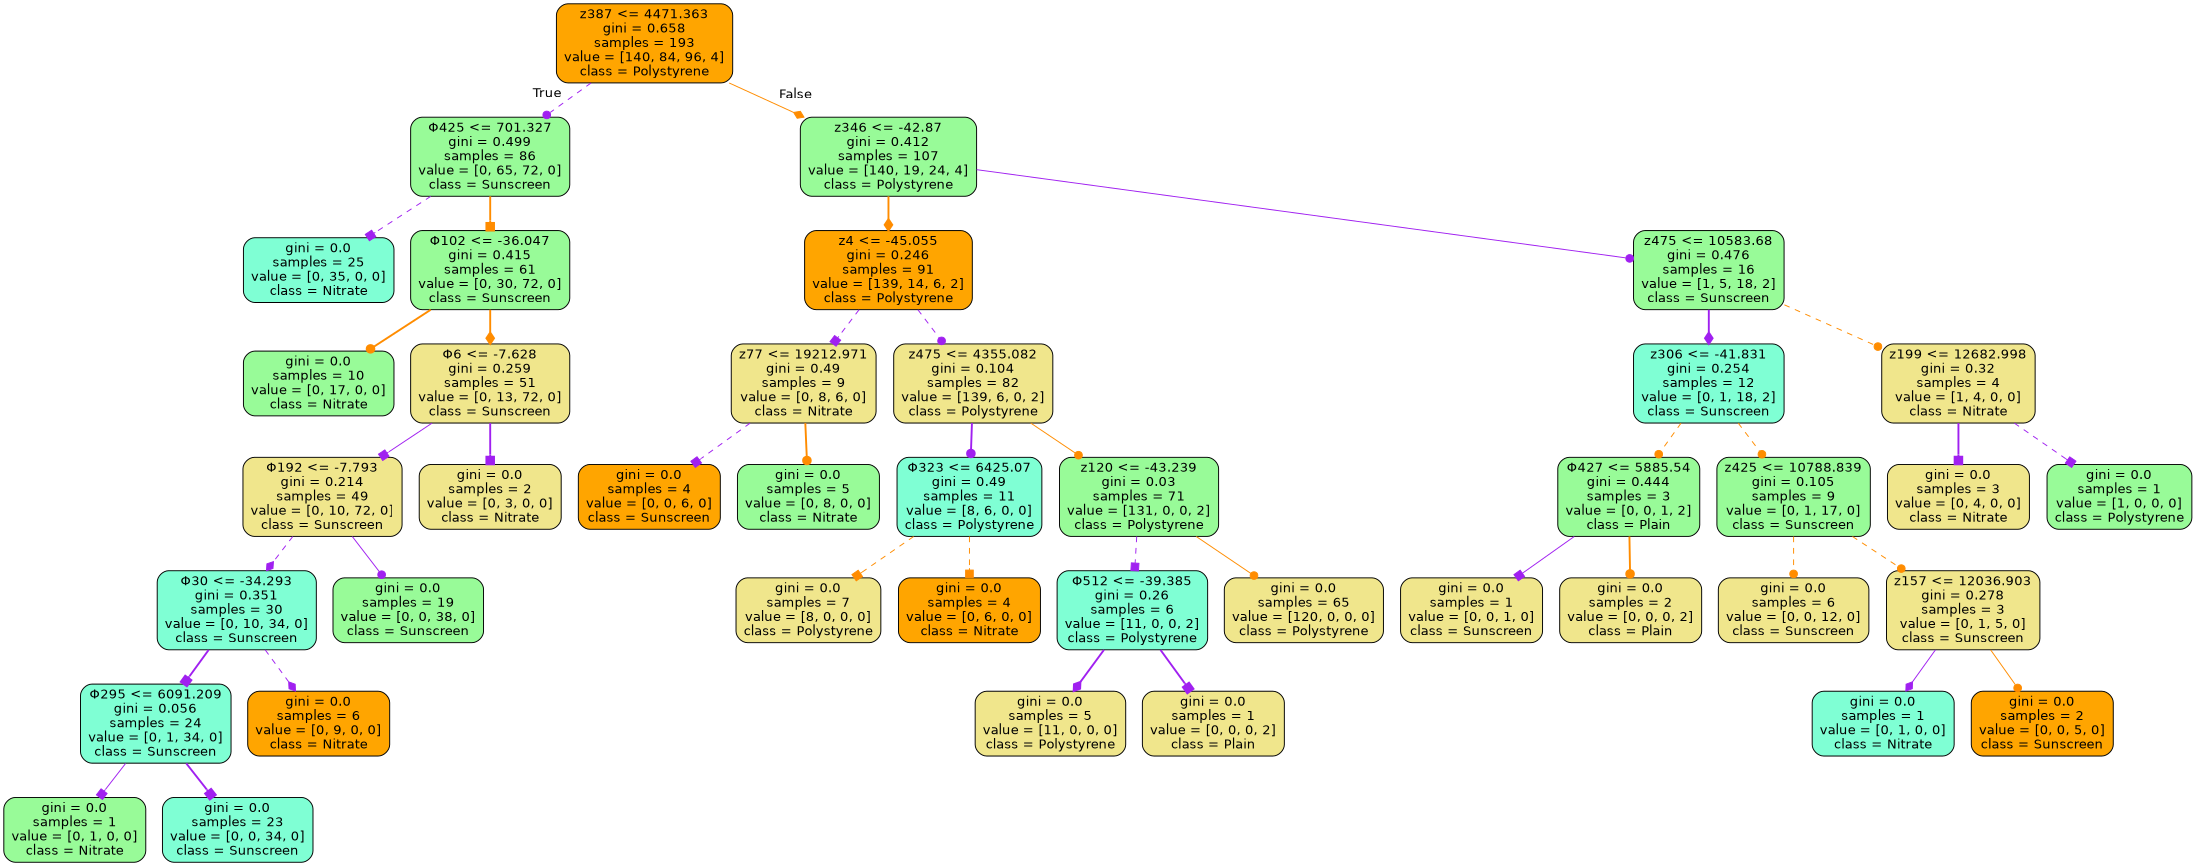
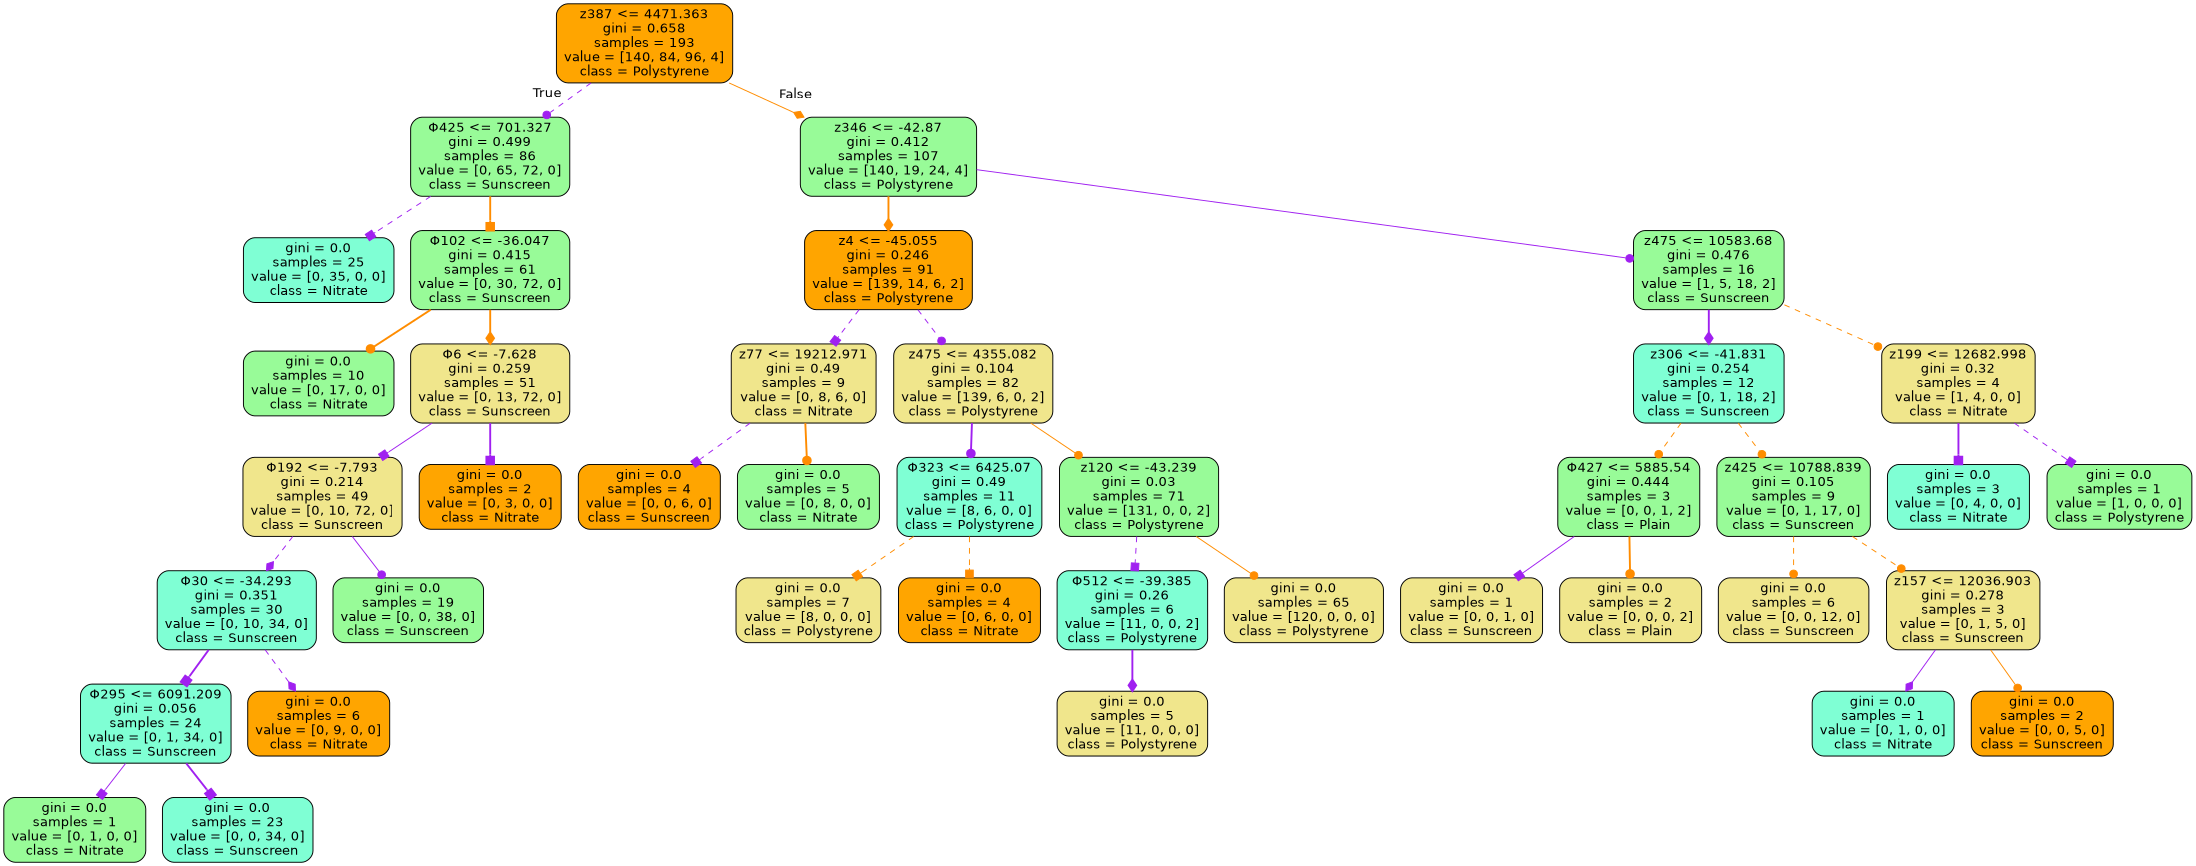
(490, 497) -> (490, 497)
(1958, 497) -> (1958, 497)
(1213, 724) -> none
